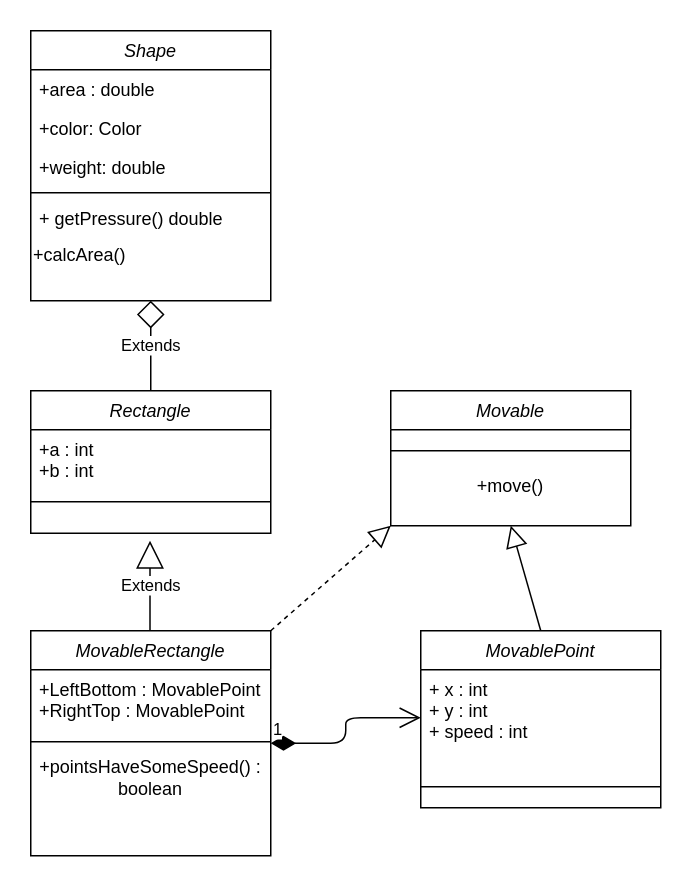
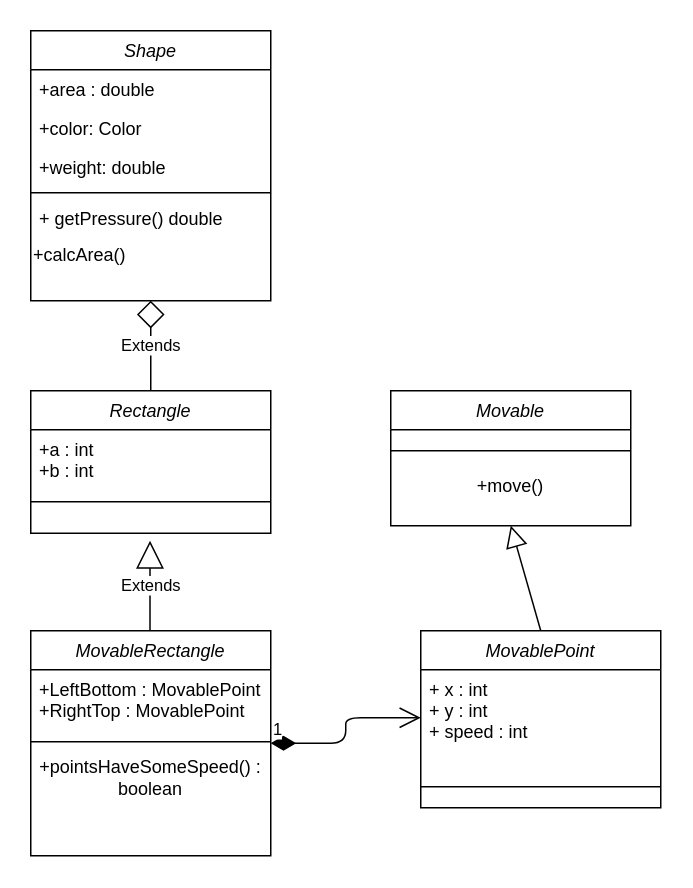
(323, 585) -> none
